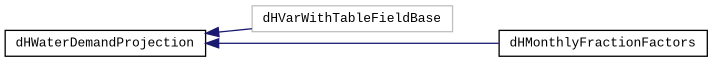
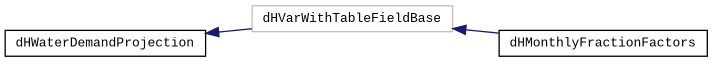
(359, 43) -> (482, 31)
